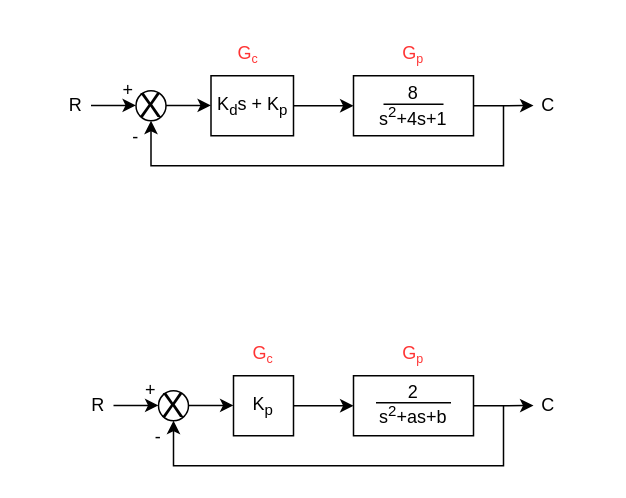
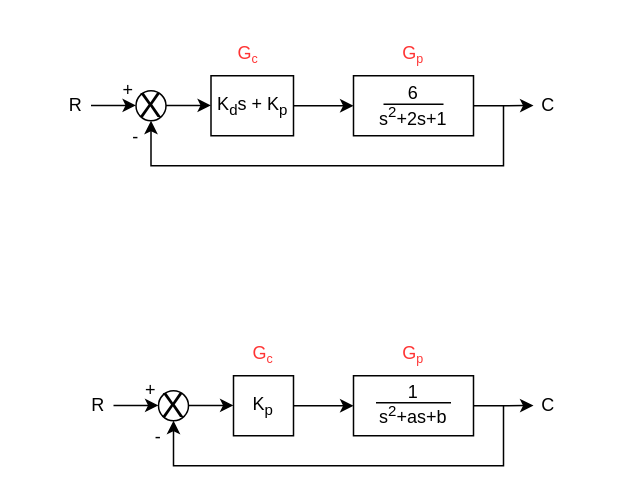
(413, 94) -> (413, 94)
(413, 116) -> (413, 116)
(413, 392) -> (413, 392)
